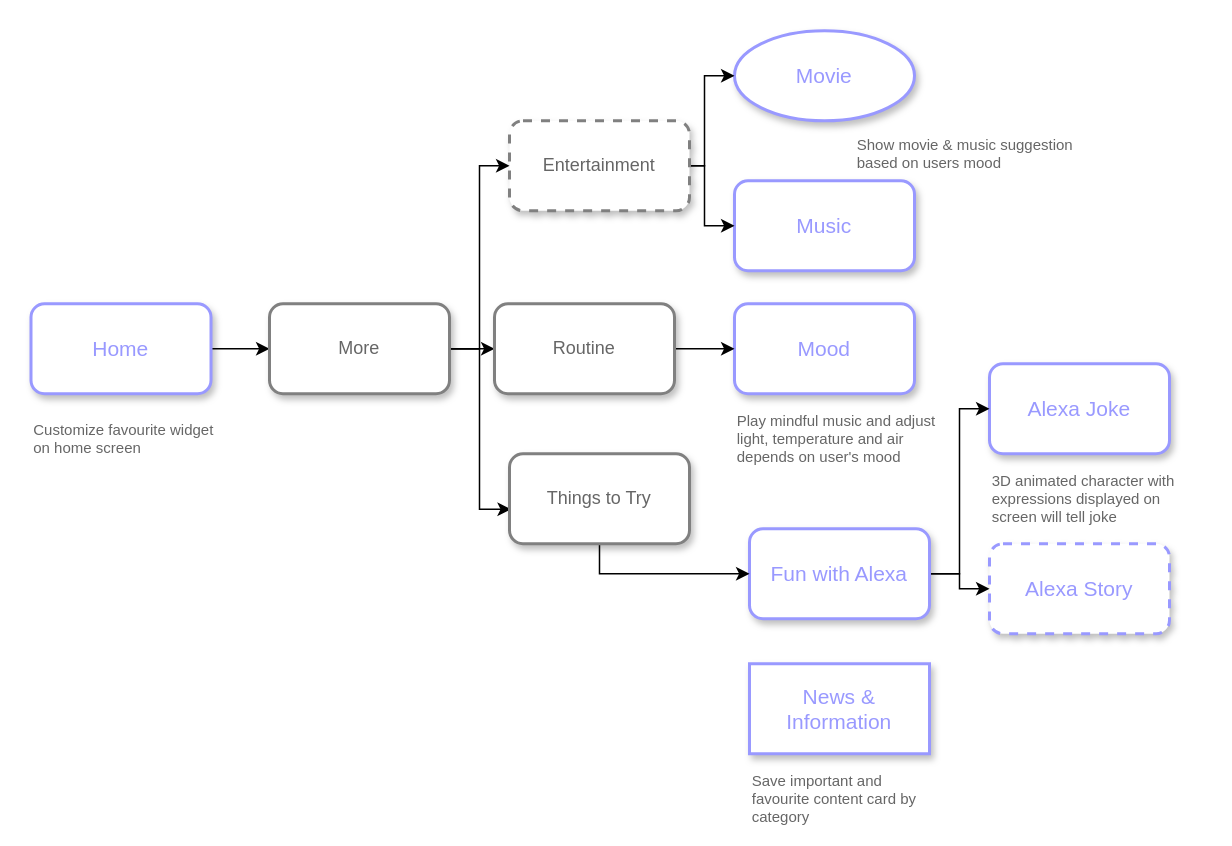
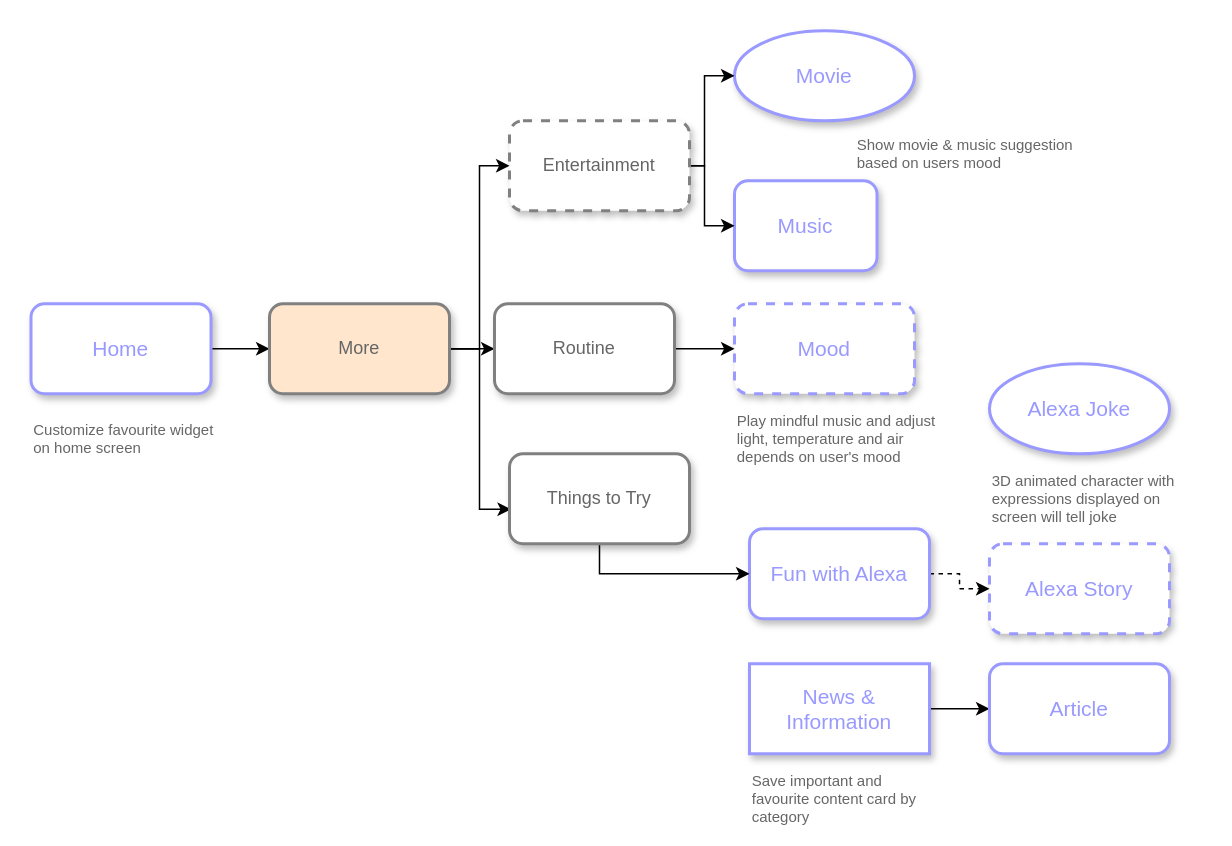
(824, 226) -> (806, 226)
(359, 349) -> (359, 349)
(824, 349) -> (824, 349)
(1079, 409) -> (1079, 409)
(959, 480) -> none
(961, 589) -> (961, 589)
none -> (954, 709)
none -> (1079, 709)
